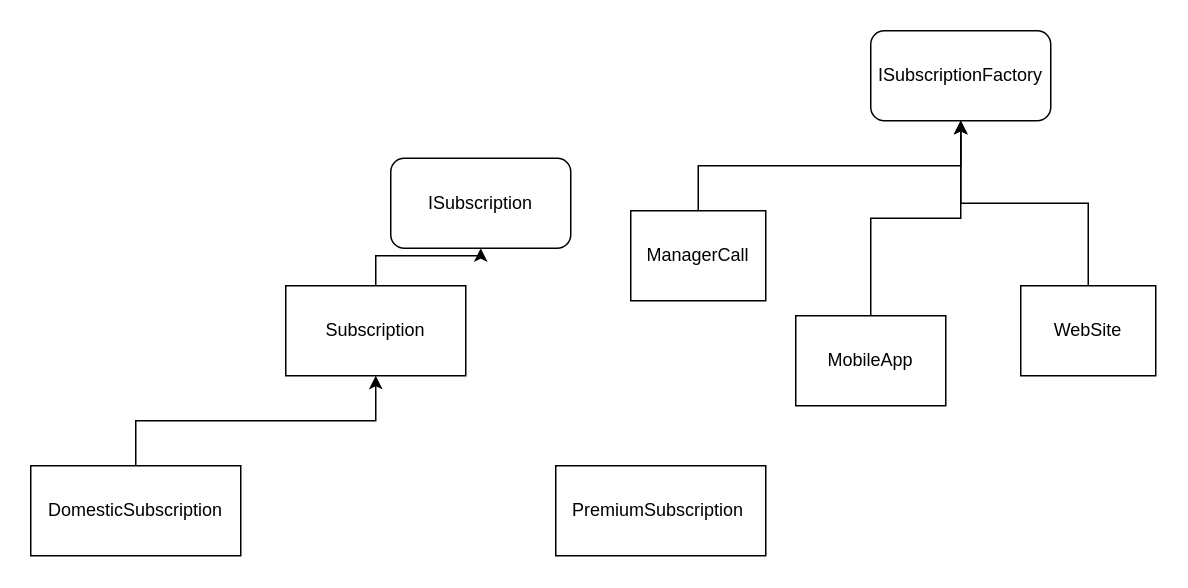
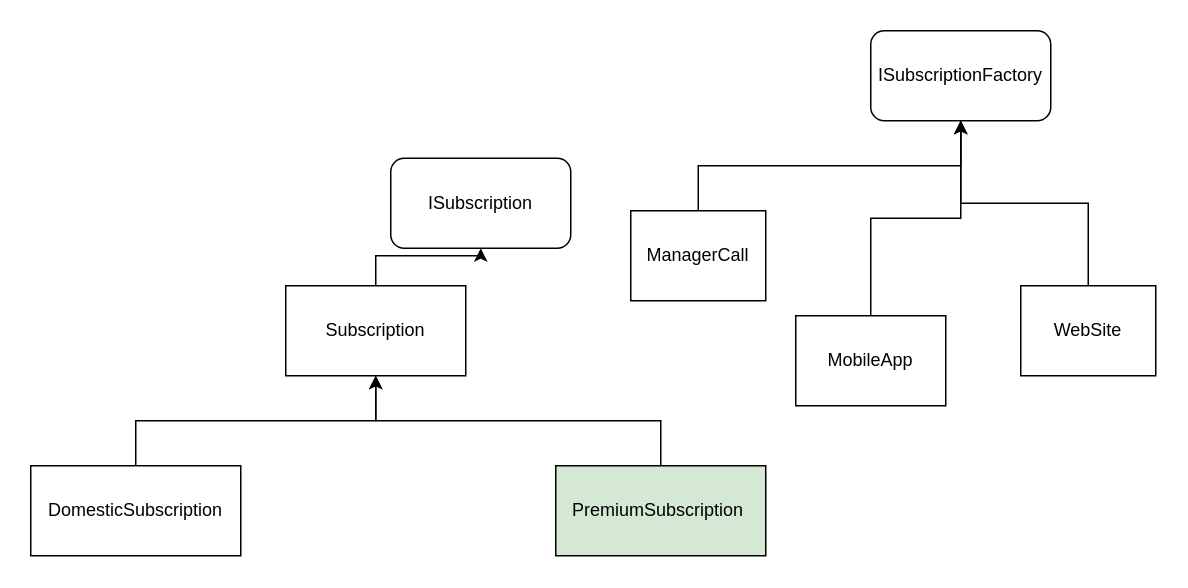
none -> (541, 421)
(661, 511) -> (661, 511)
